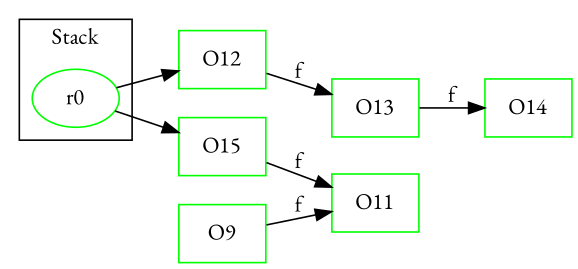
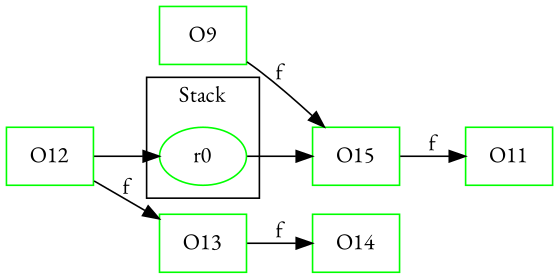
(142, 81) -> (118, 156)
(291, 220) -> (280, 88)
